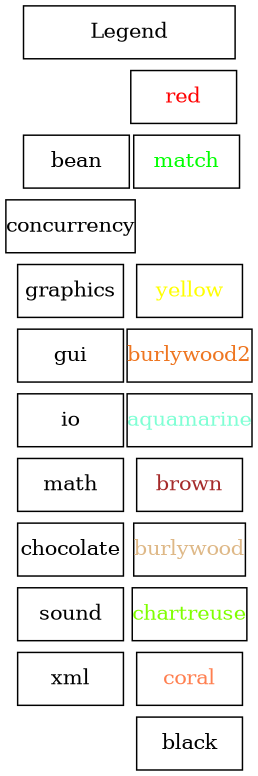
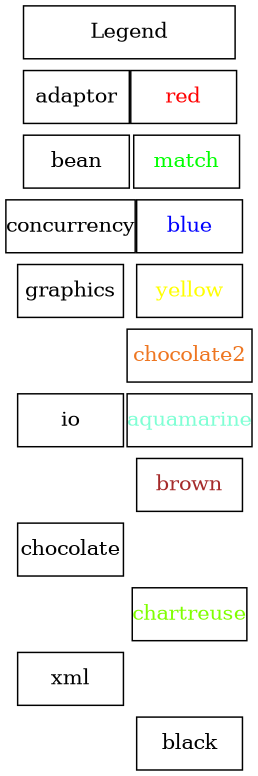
none -> (76, 97)
none -> (190, 226)
(71, 356) -> none
(190, 356) -> (190, 356)
(71, 485) -> none
(190, 550) -> none
(71, 614) -> none
(190, 679) -> none
